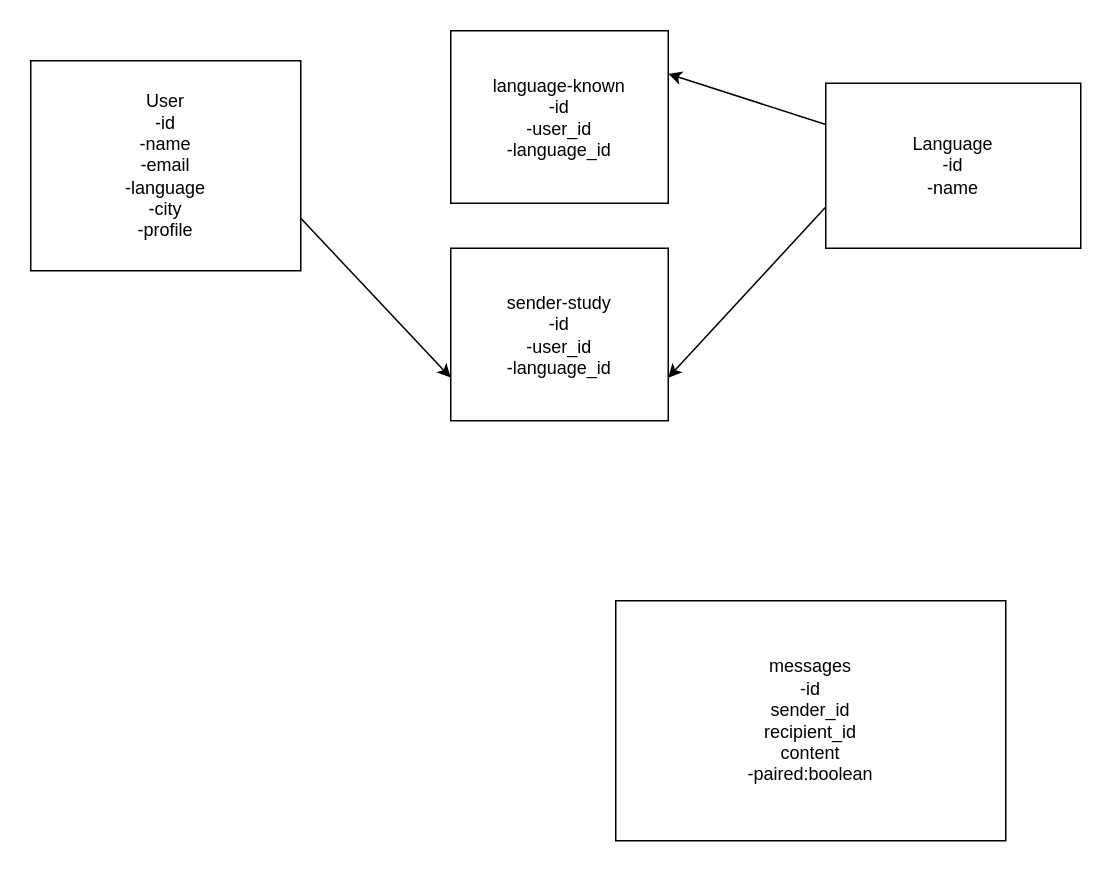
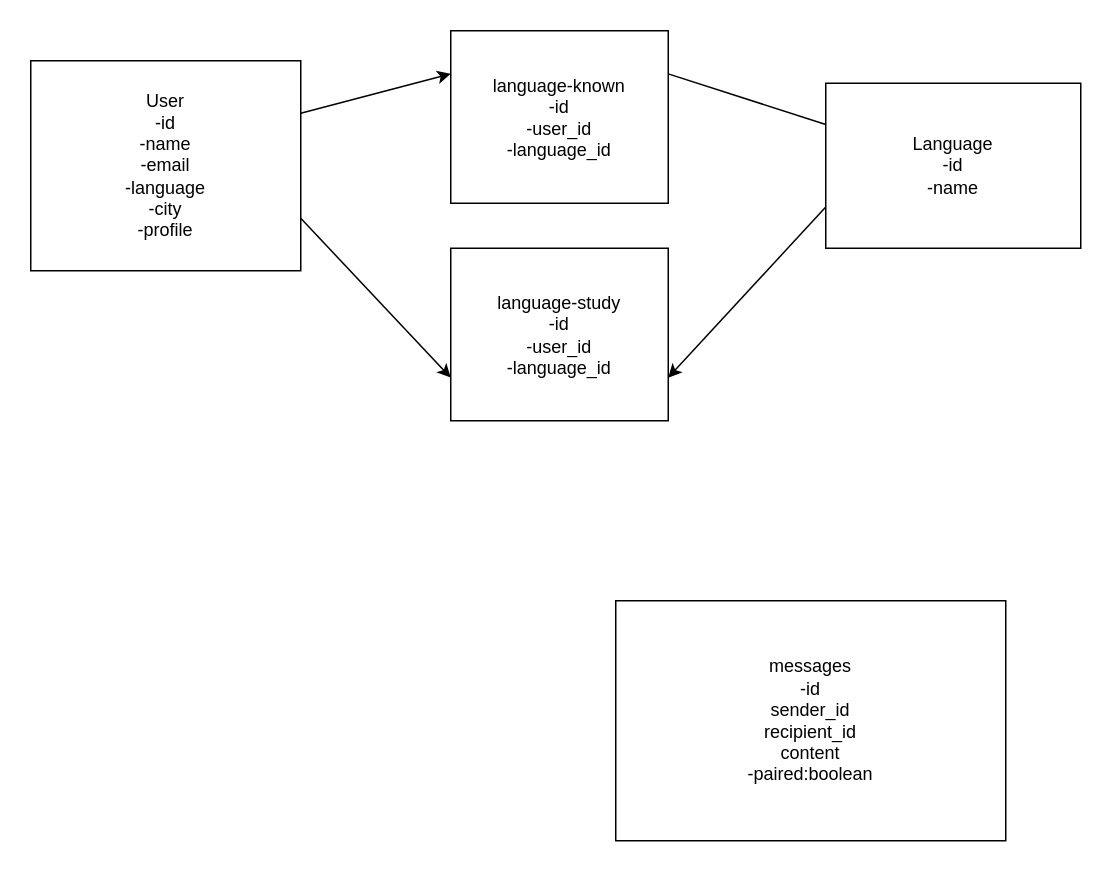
(679, 77) -> (674, 76)
none -> (371, 95)
(560, 335) -> (560, 335)
